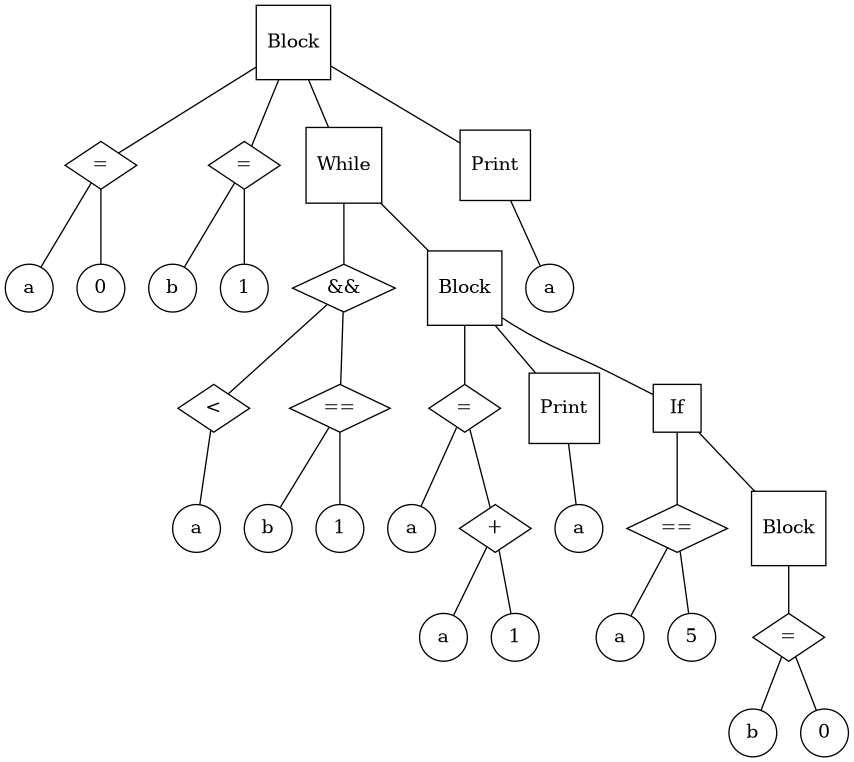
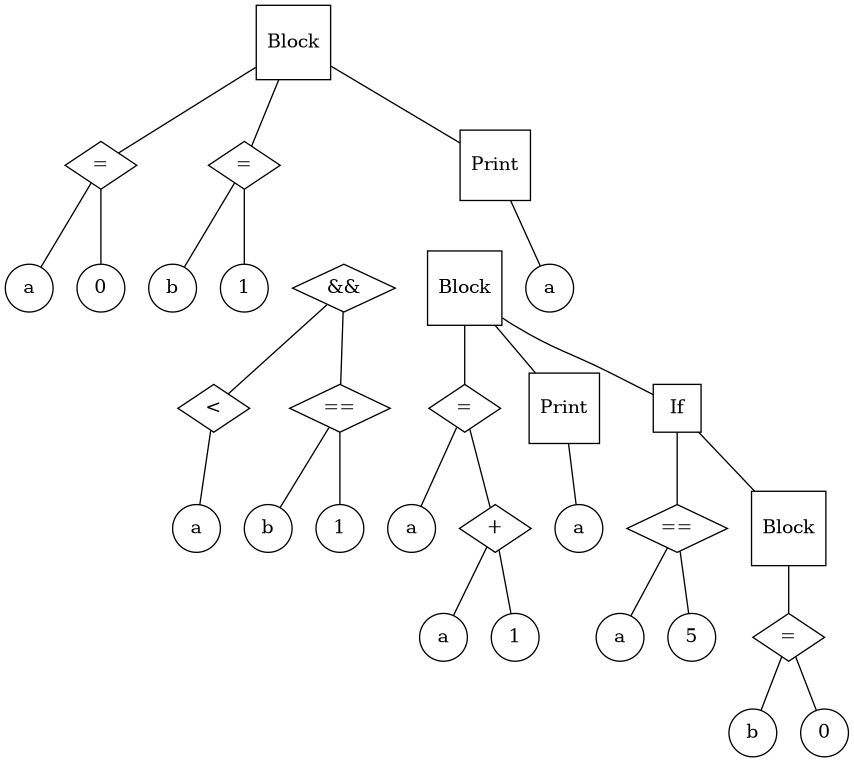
(344, 165) -> none
